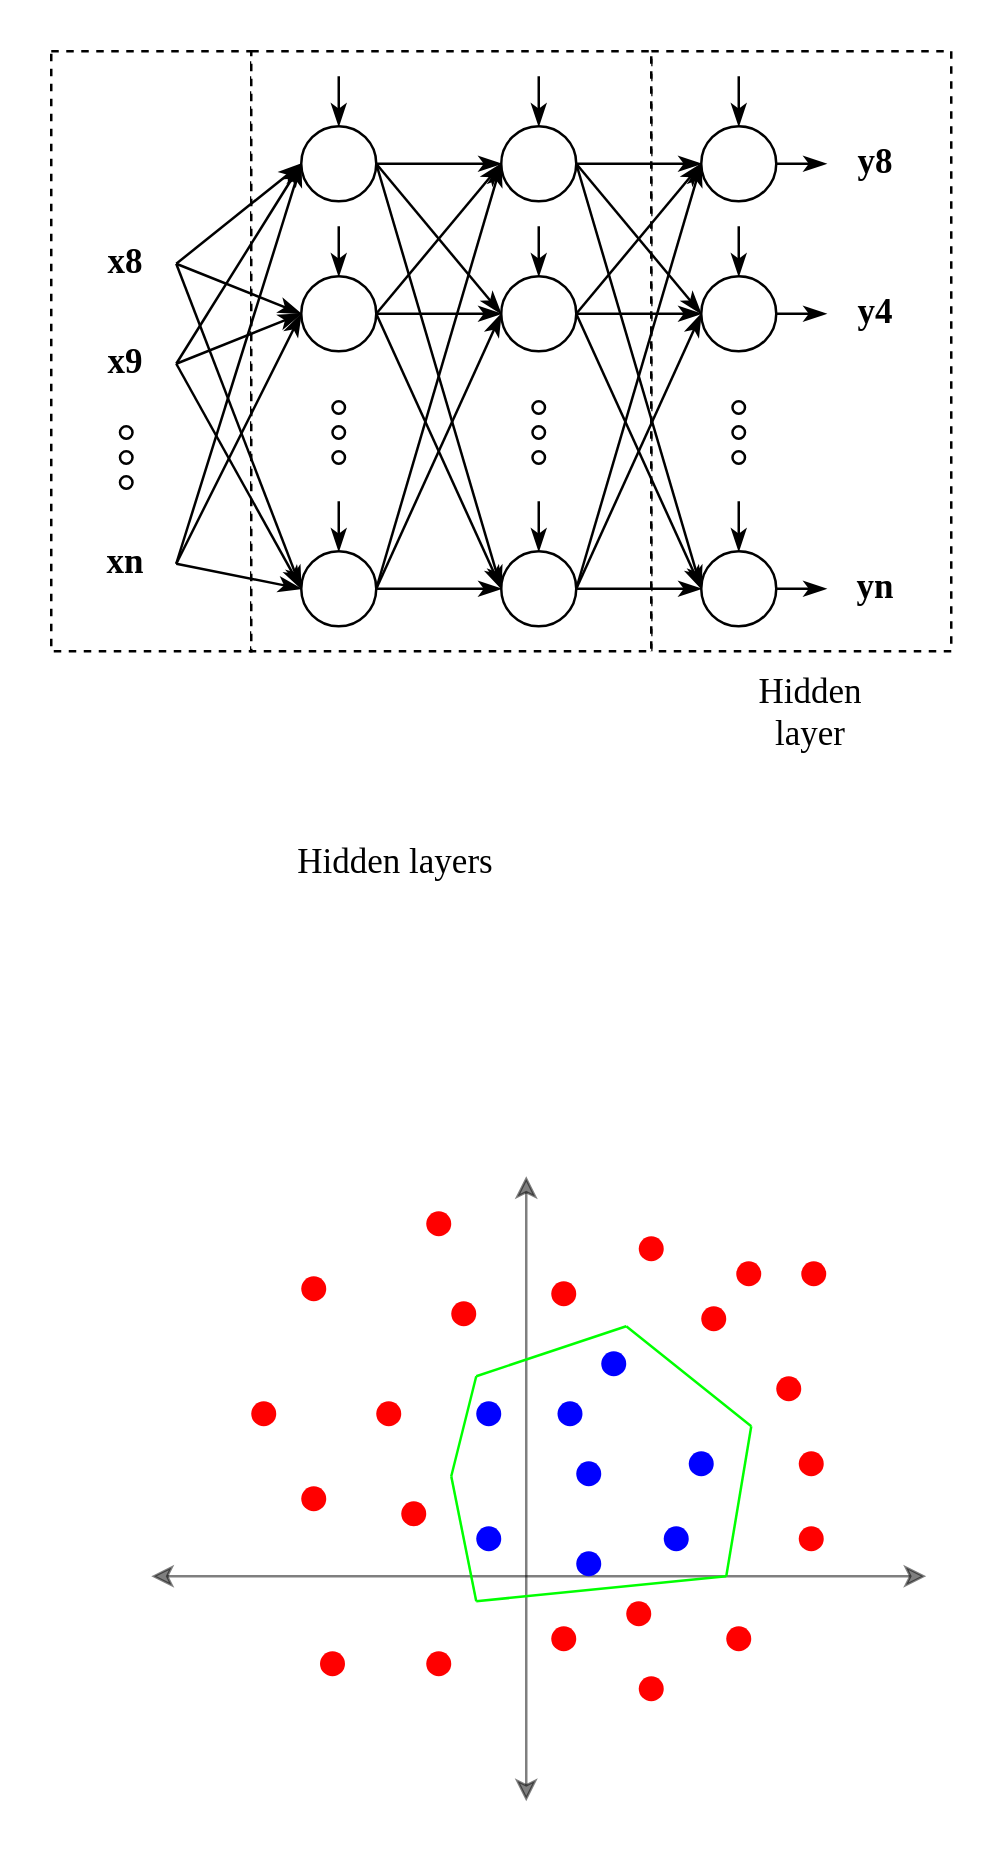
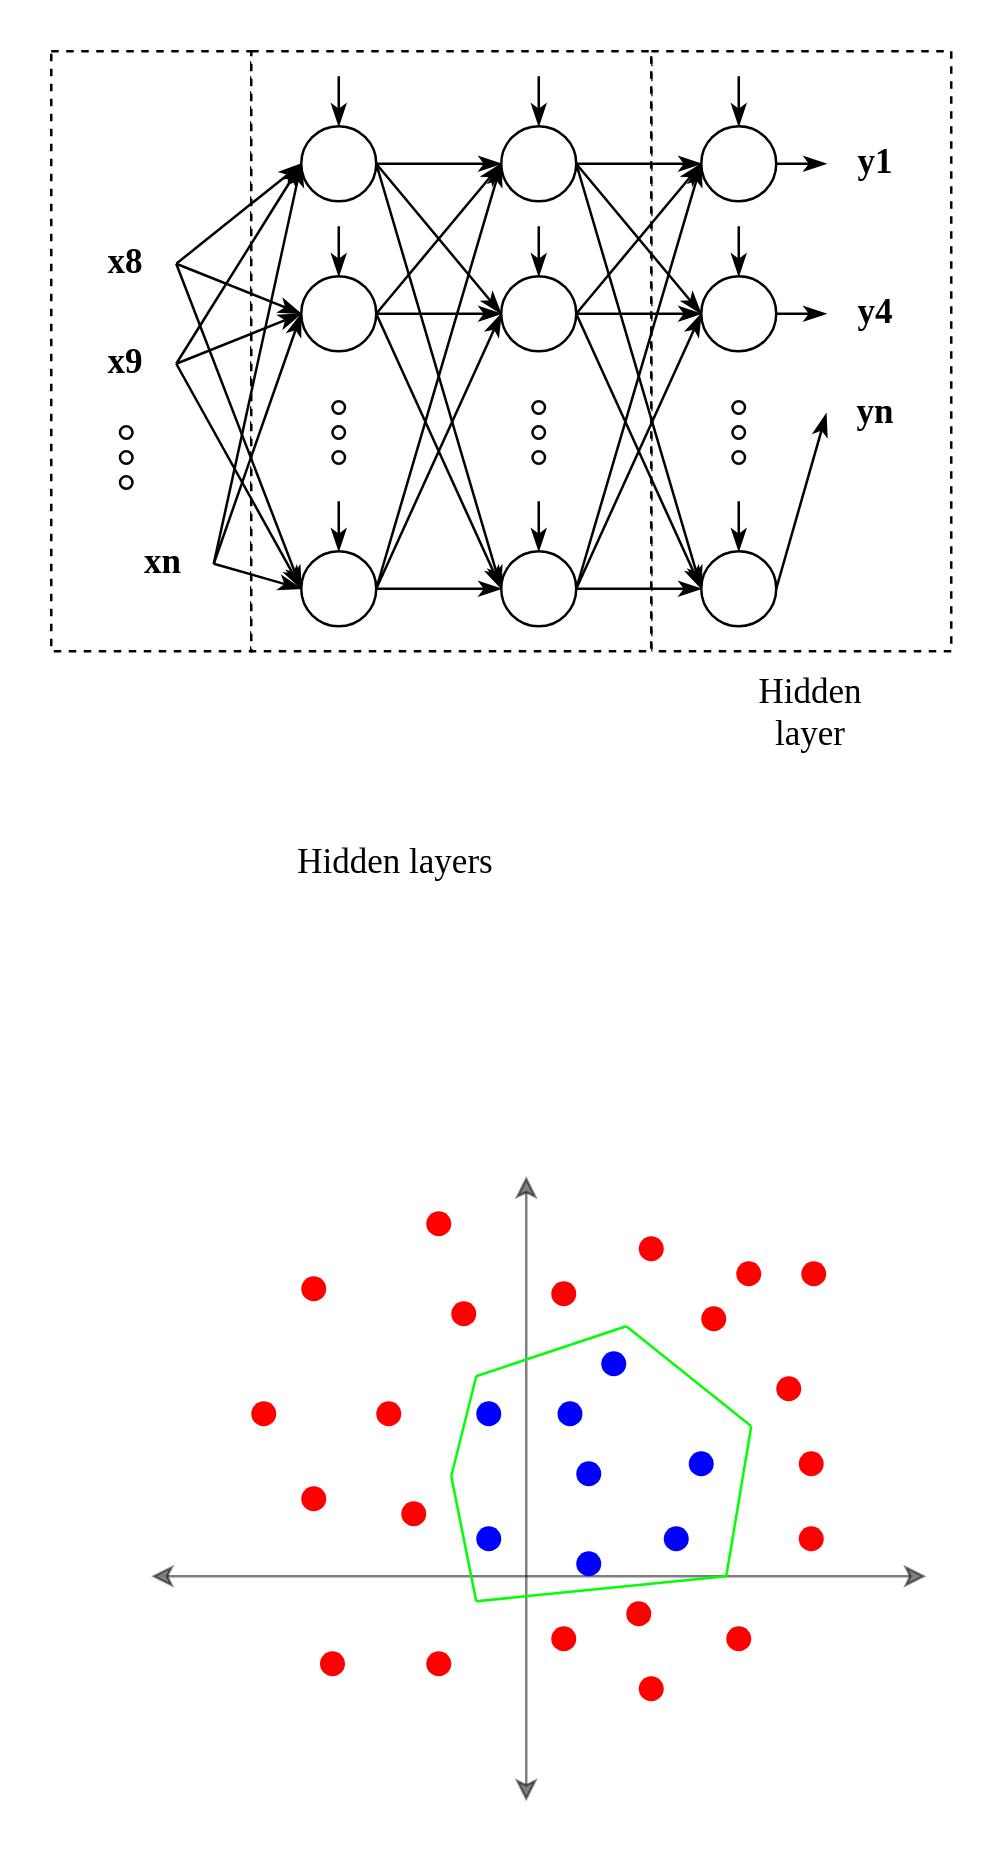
(876, 164) -> (876, 164)
(126, 564) -> (164, 564)
(876, 589) -> (876, 414)
